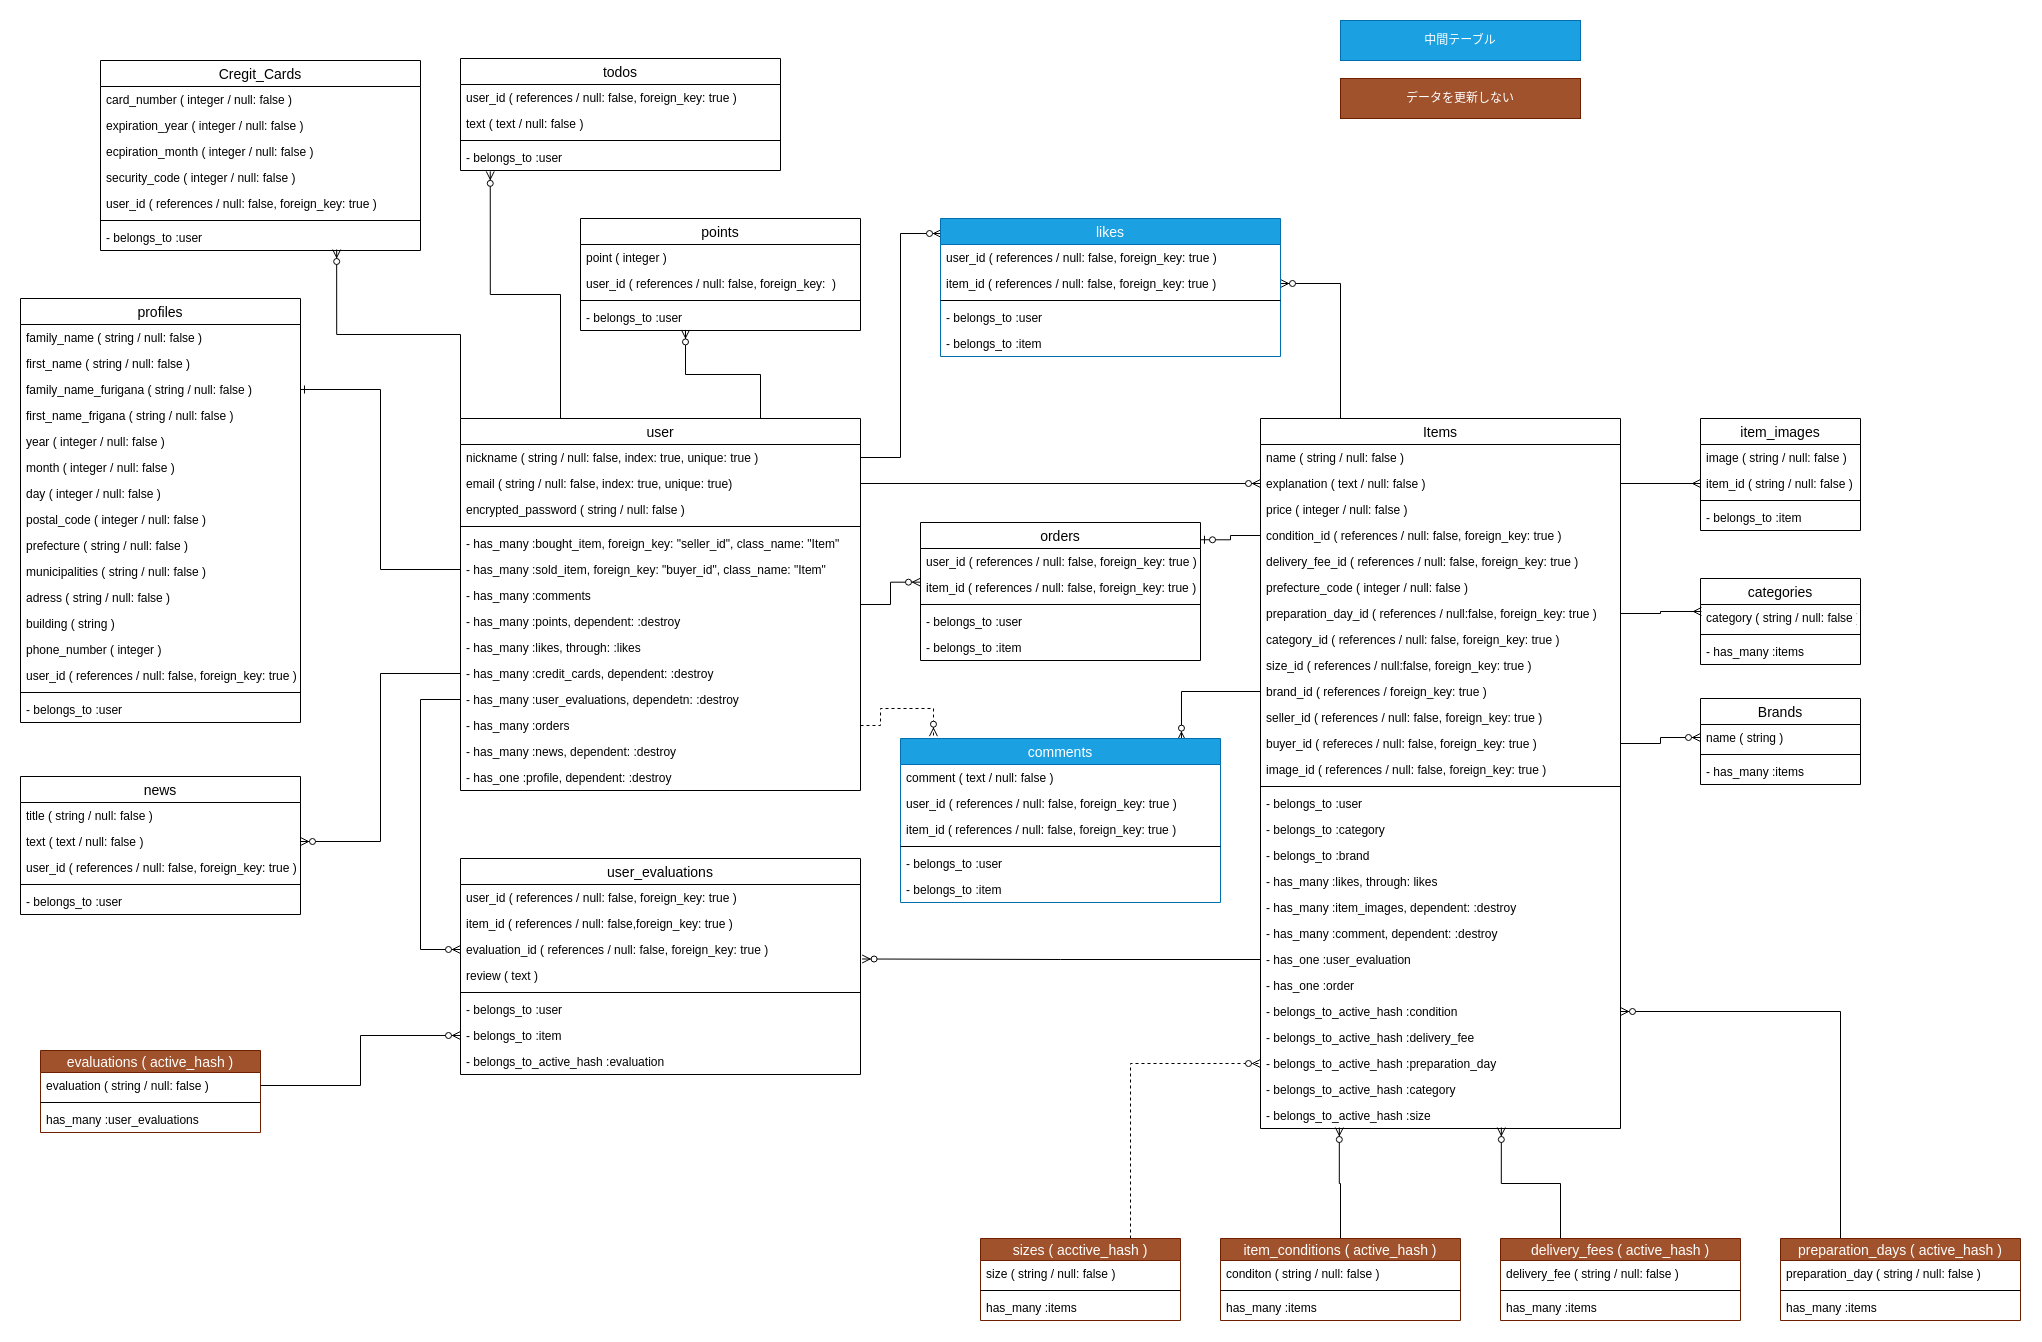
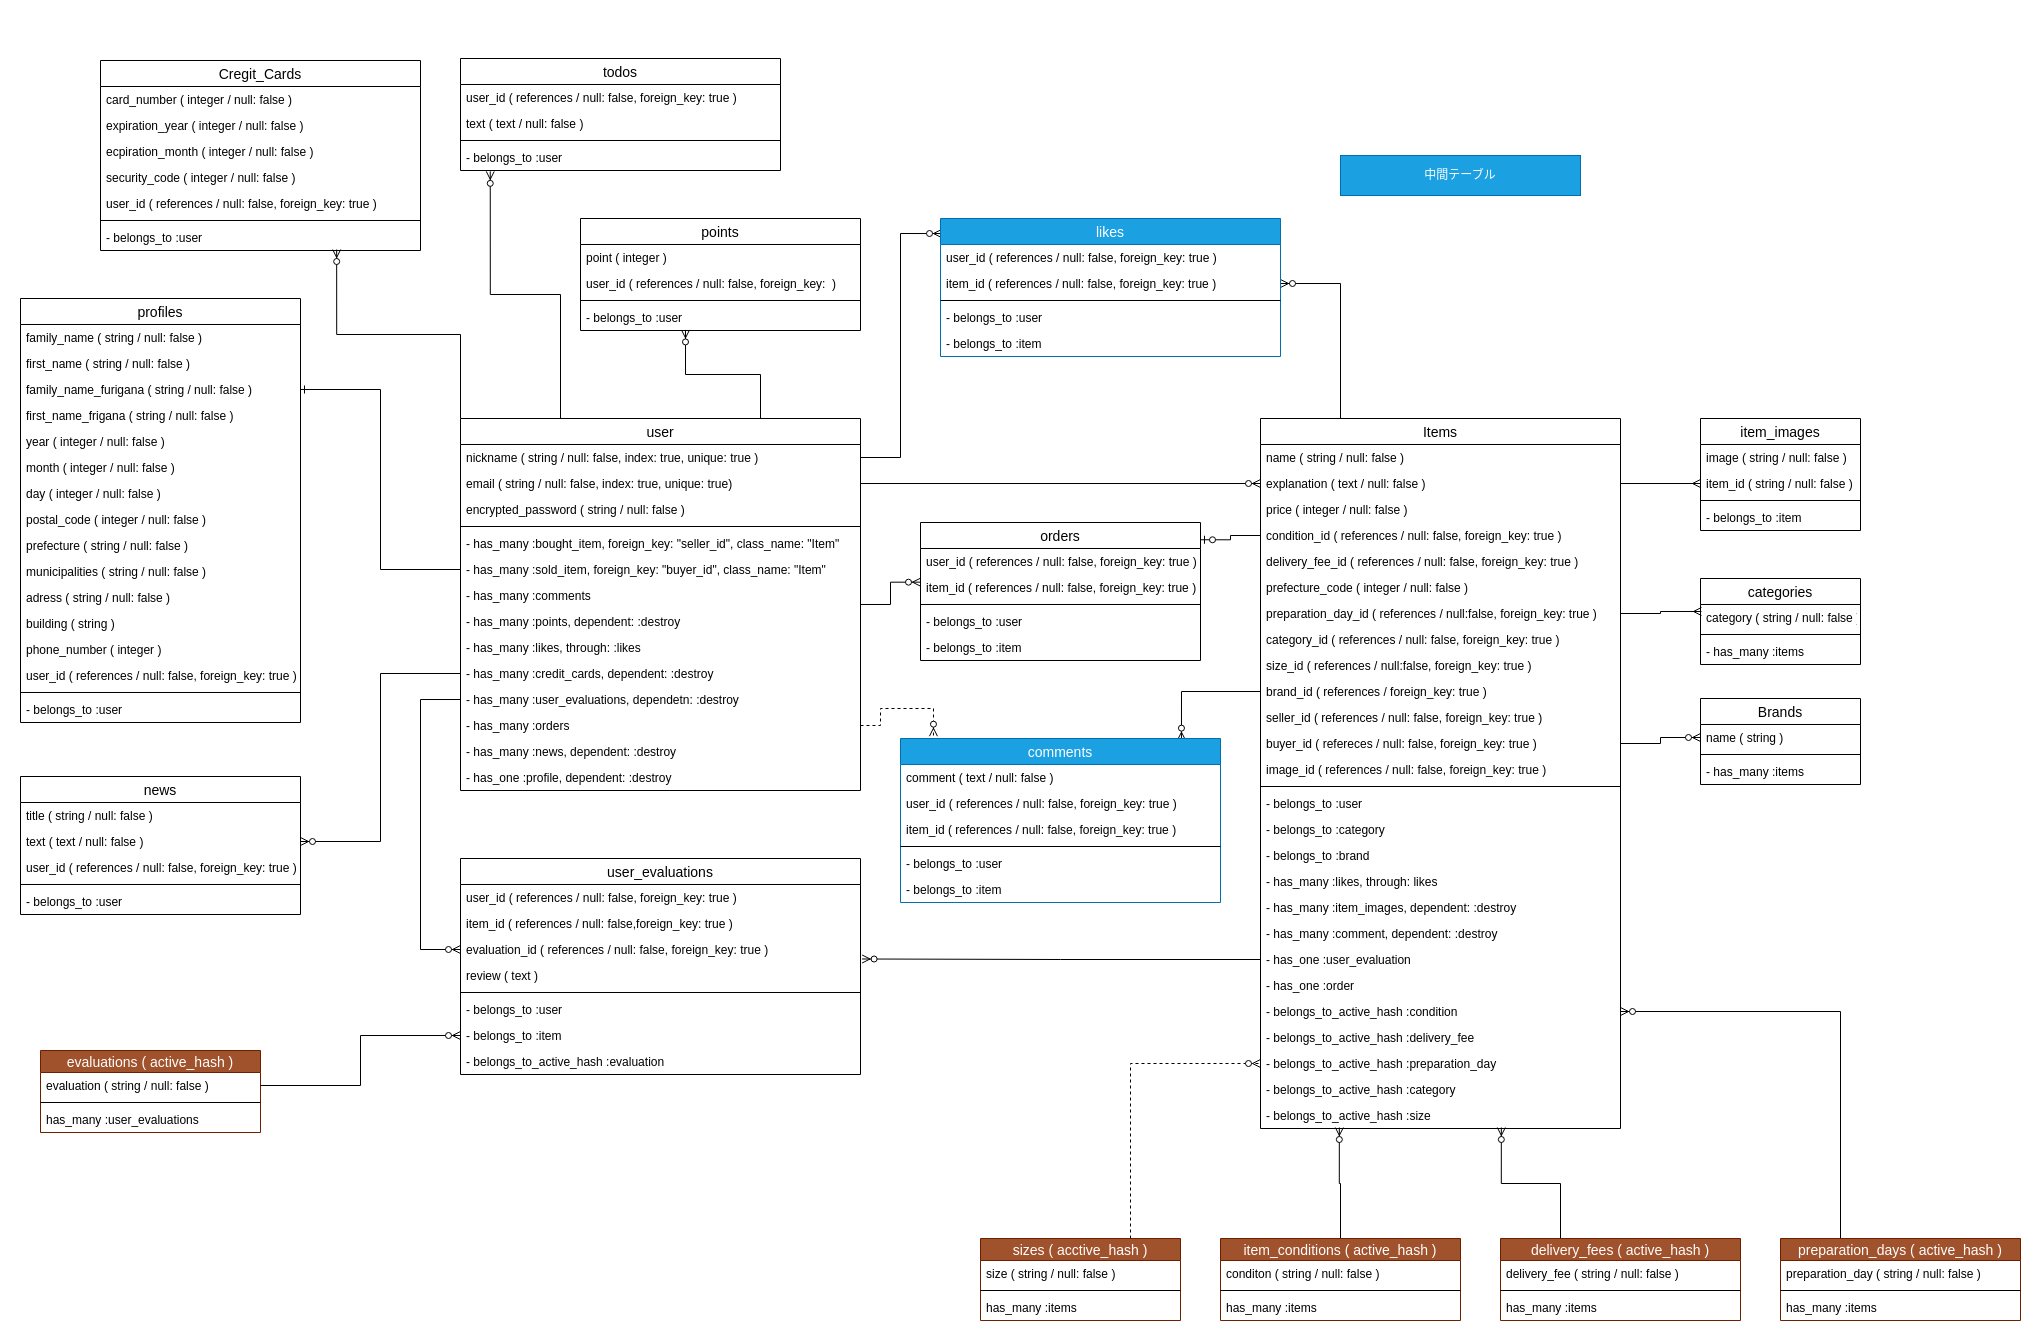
(1461, 41) -> (1461, 176)
(1461, 99) -> none
